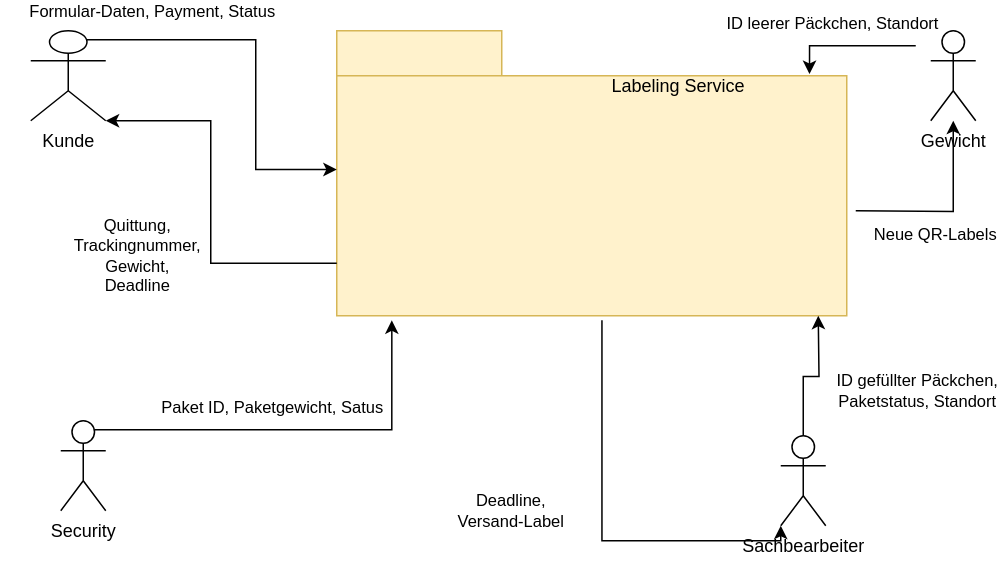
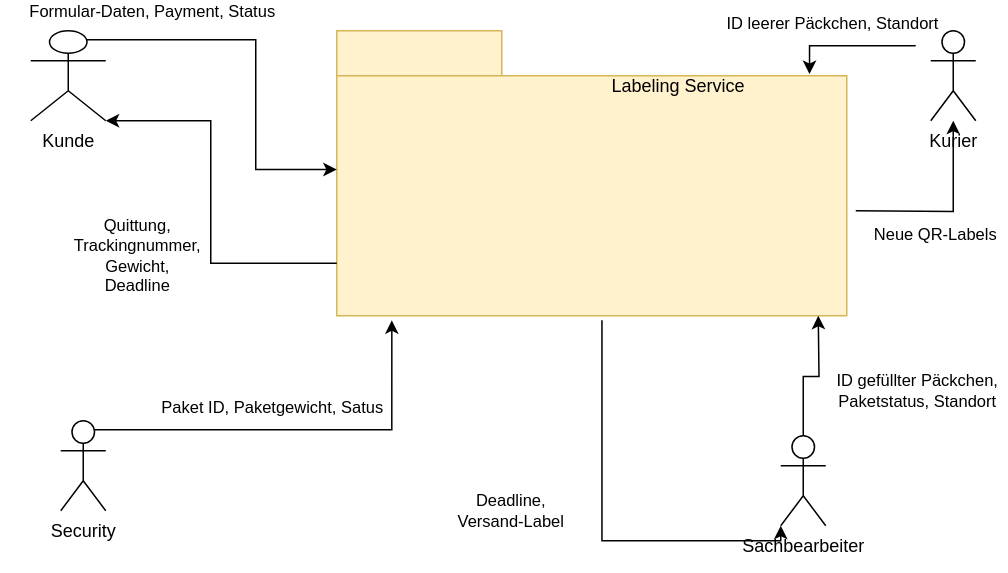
(954, 142) -> (954, 142)
